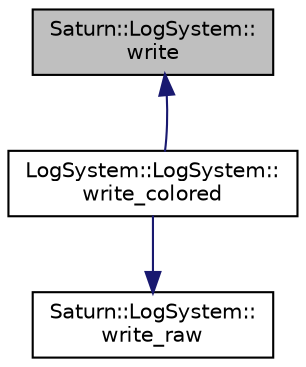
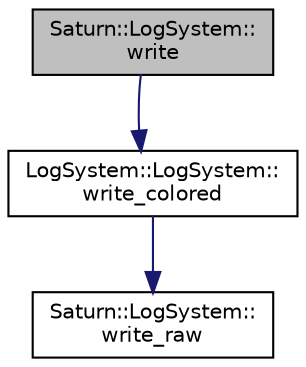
(167, 123) -> (139, 102)
